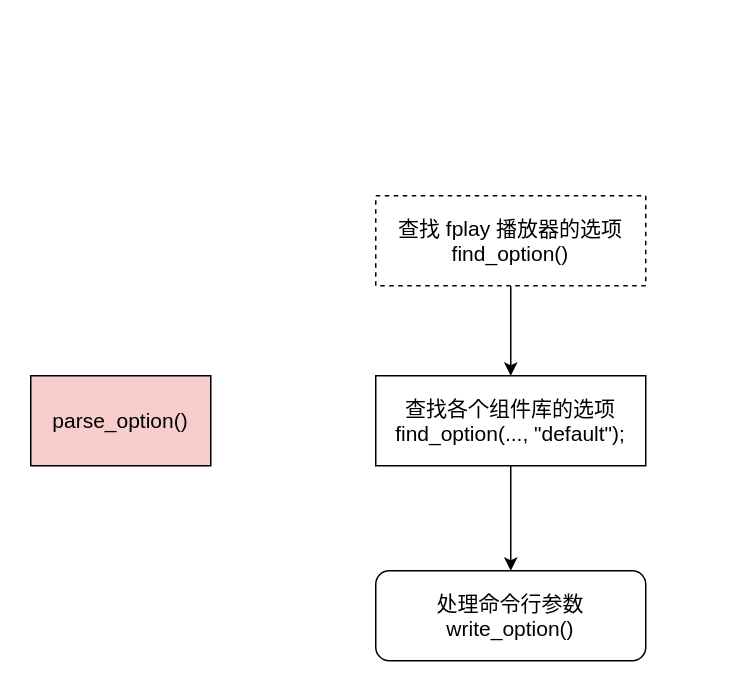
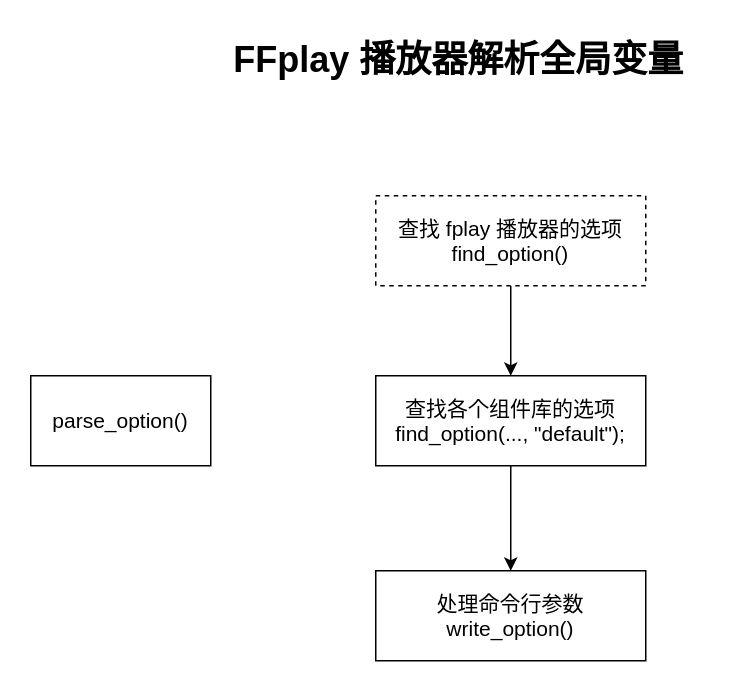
none -> (458, 61)
(121, 421) -> (121, 421)
(511, 616) -> (511, 616)
